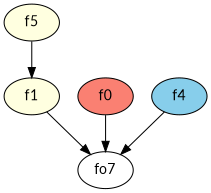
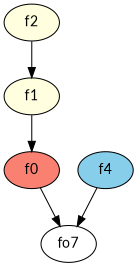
(32, 23) -> (32, 23)
(65, 130) -> (32, 128)
